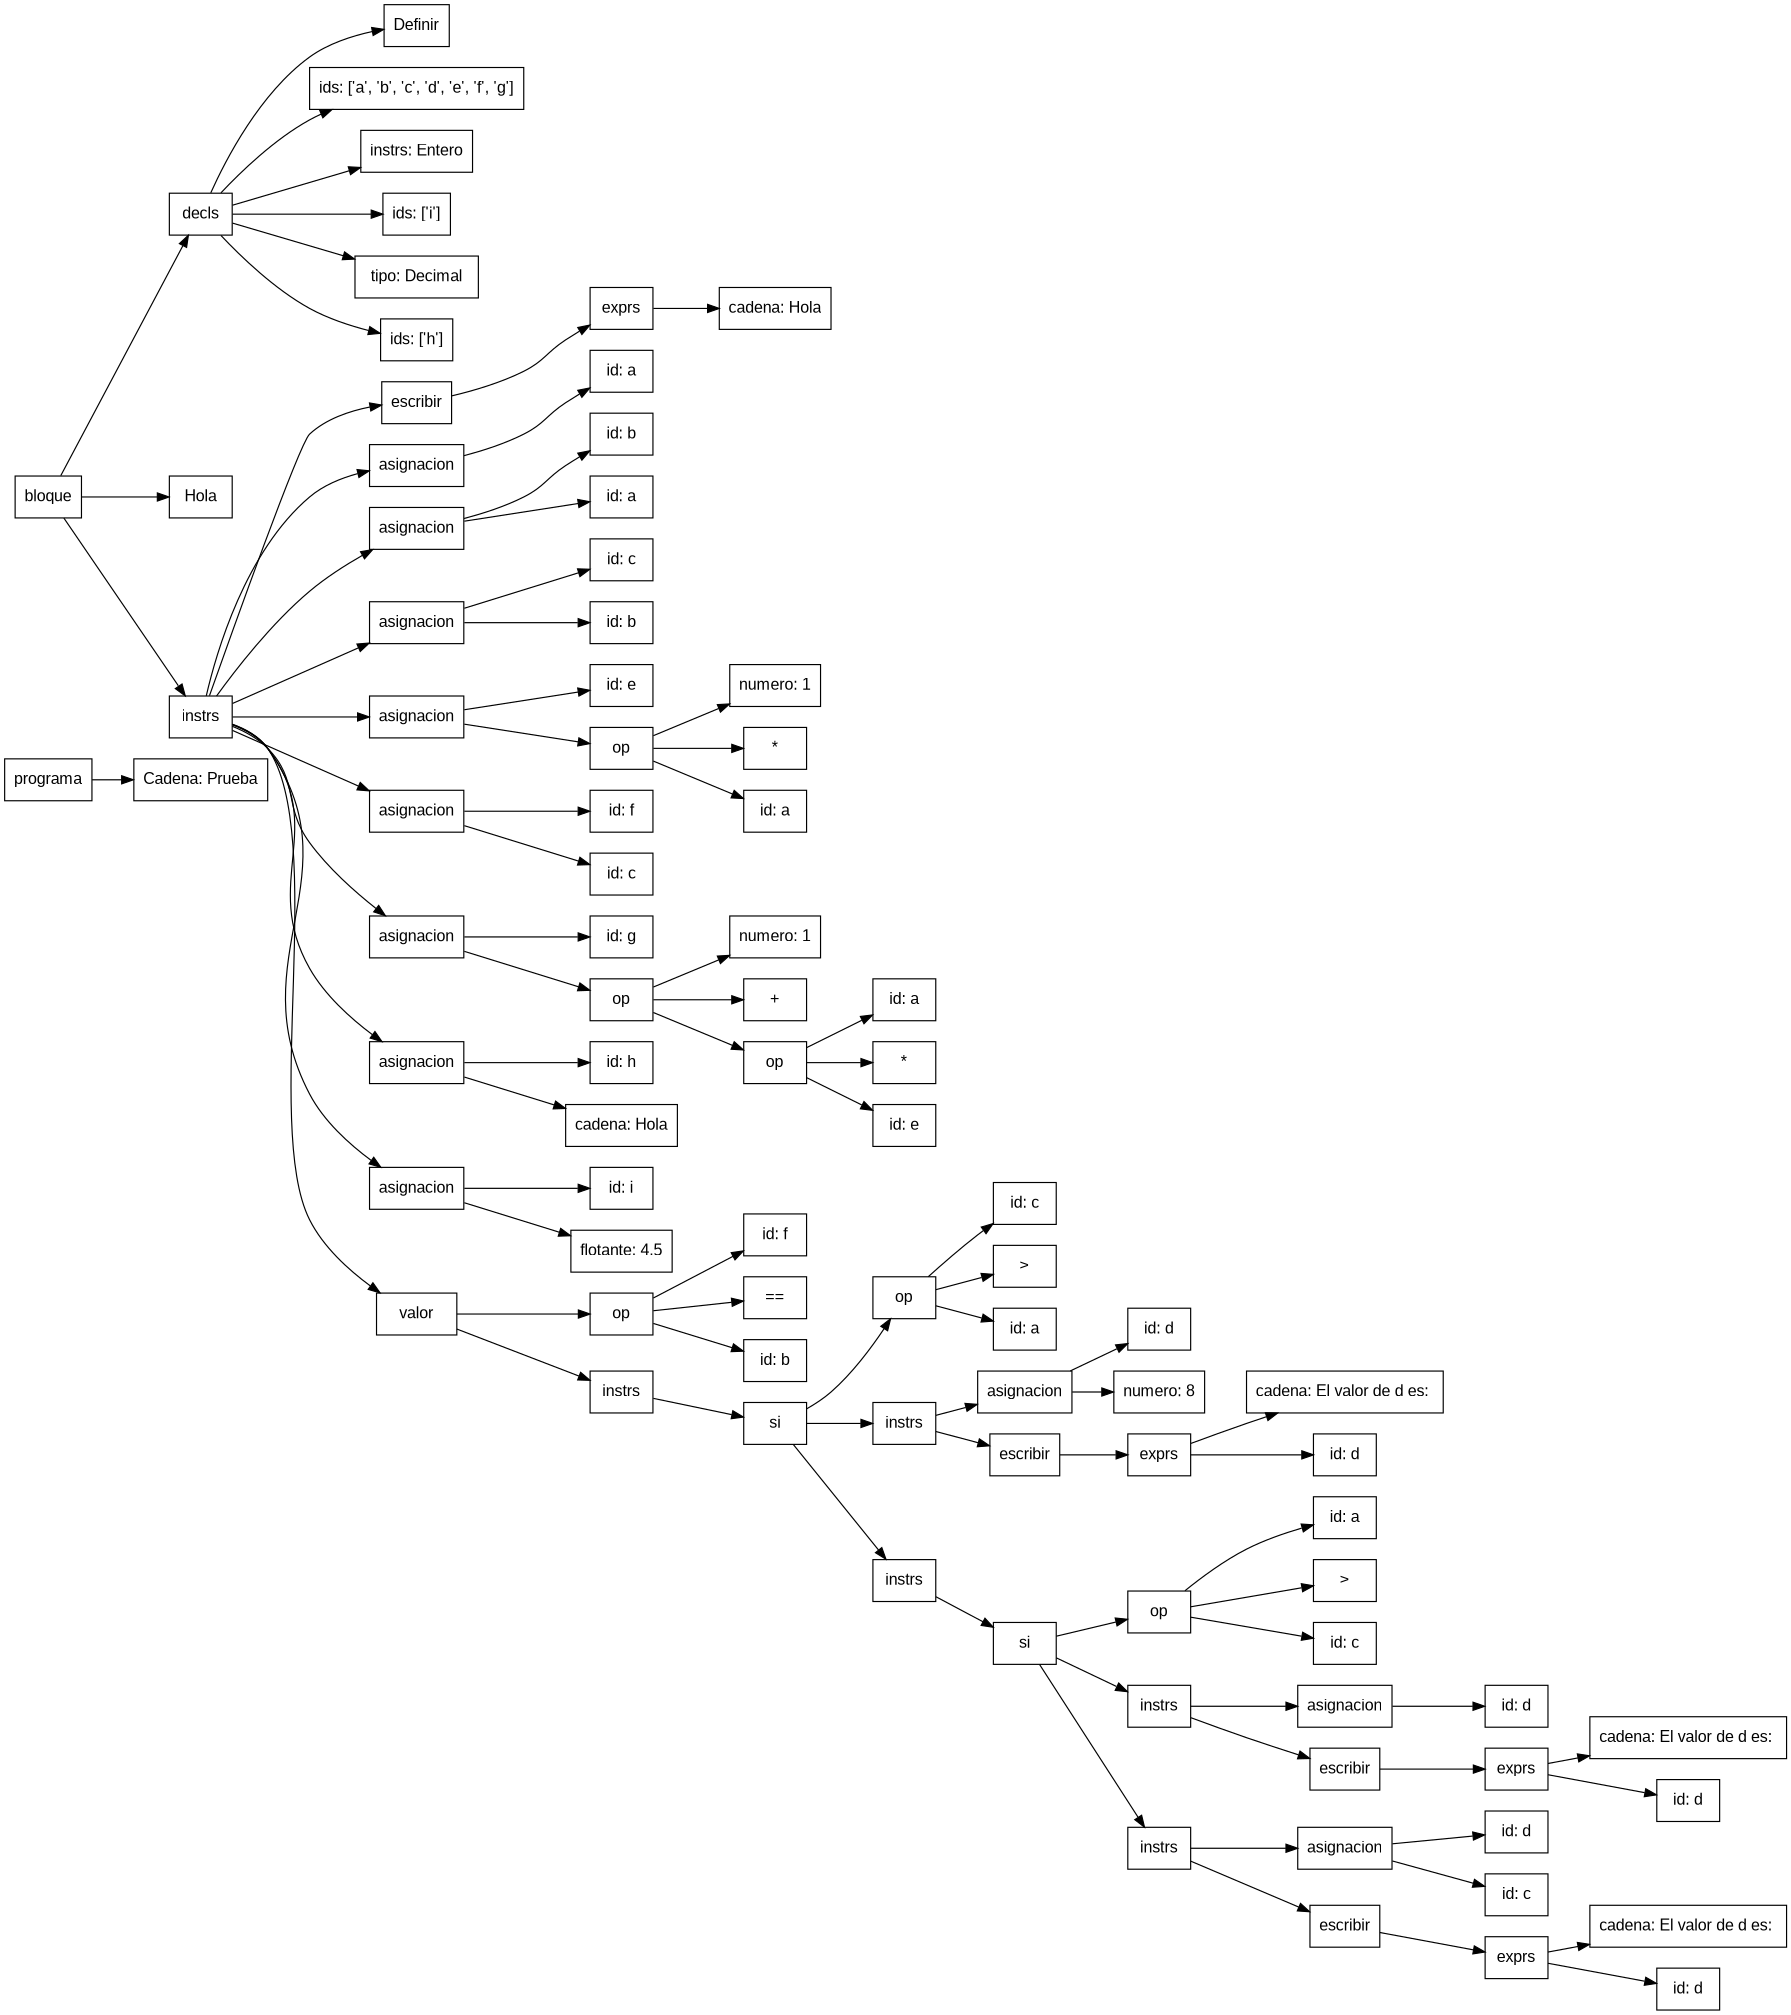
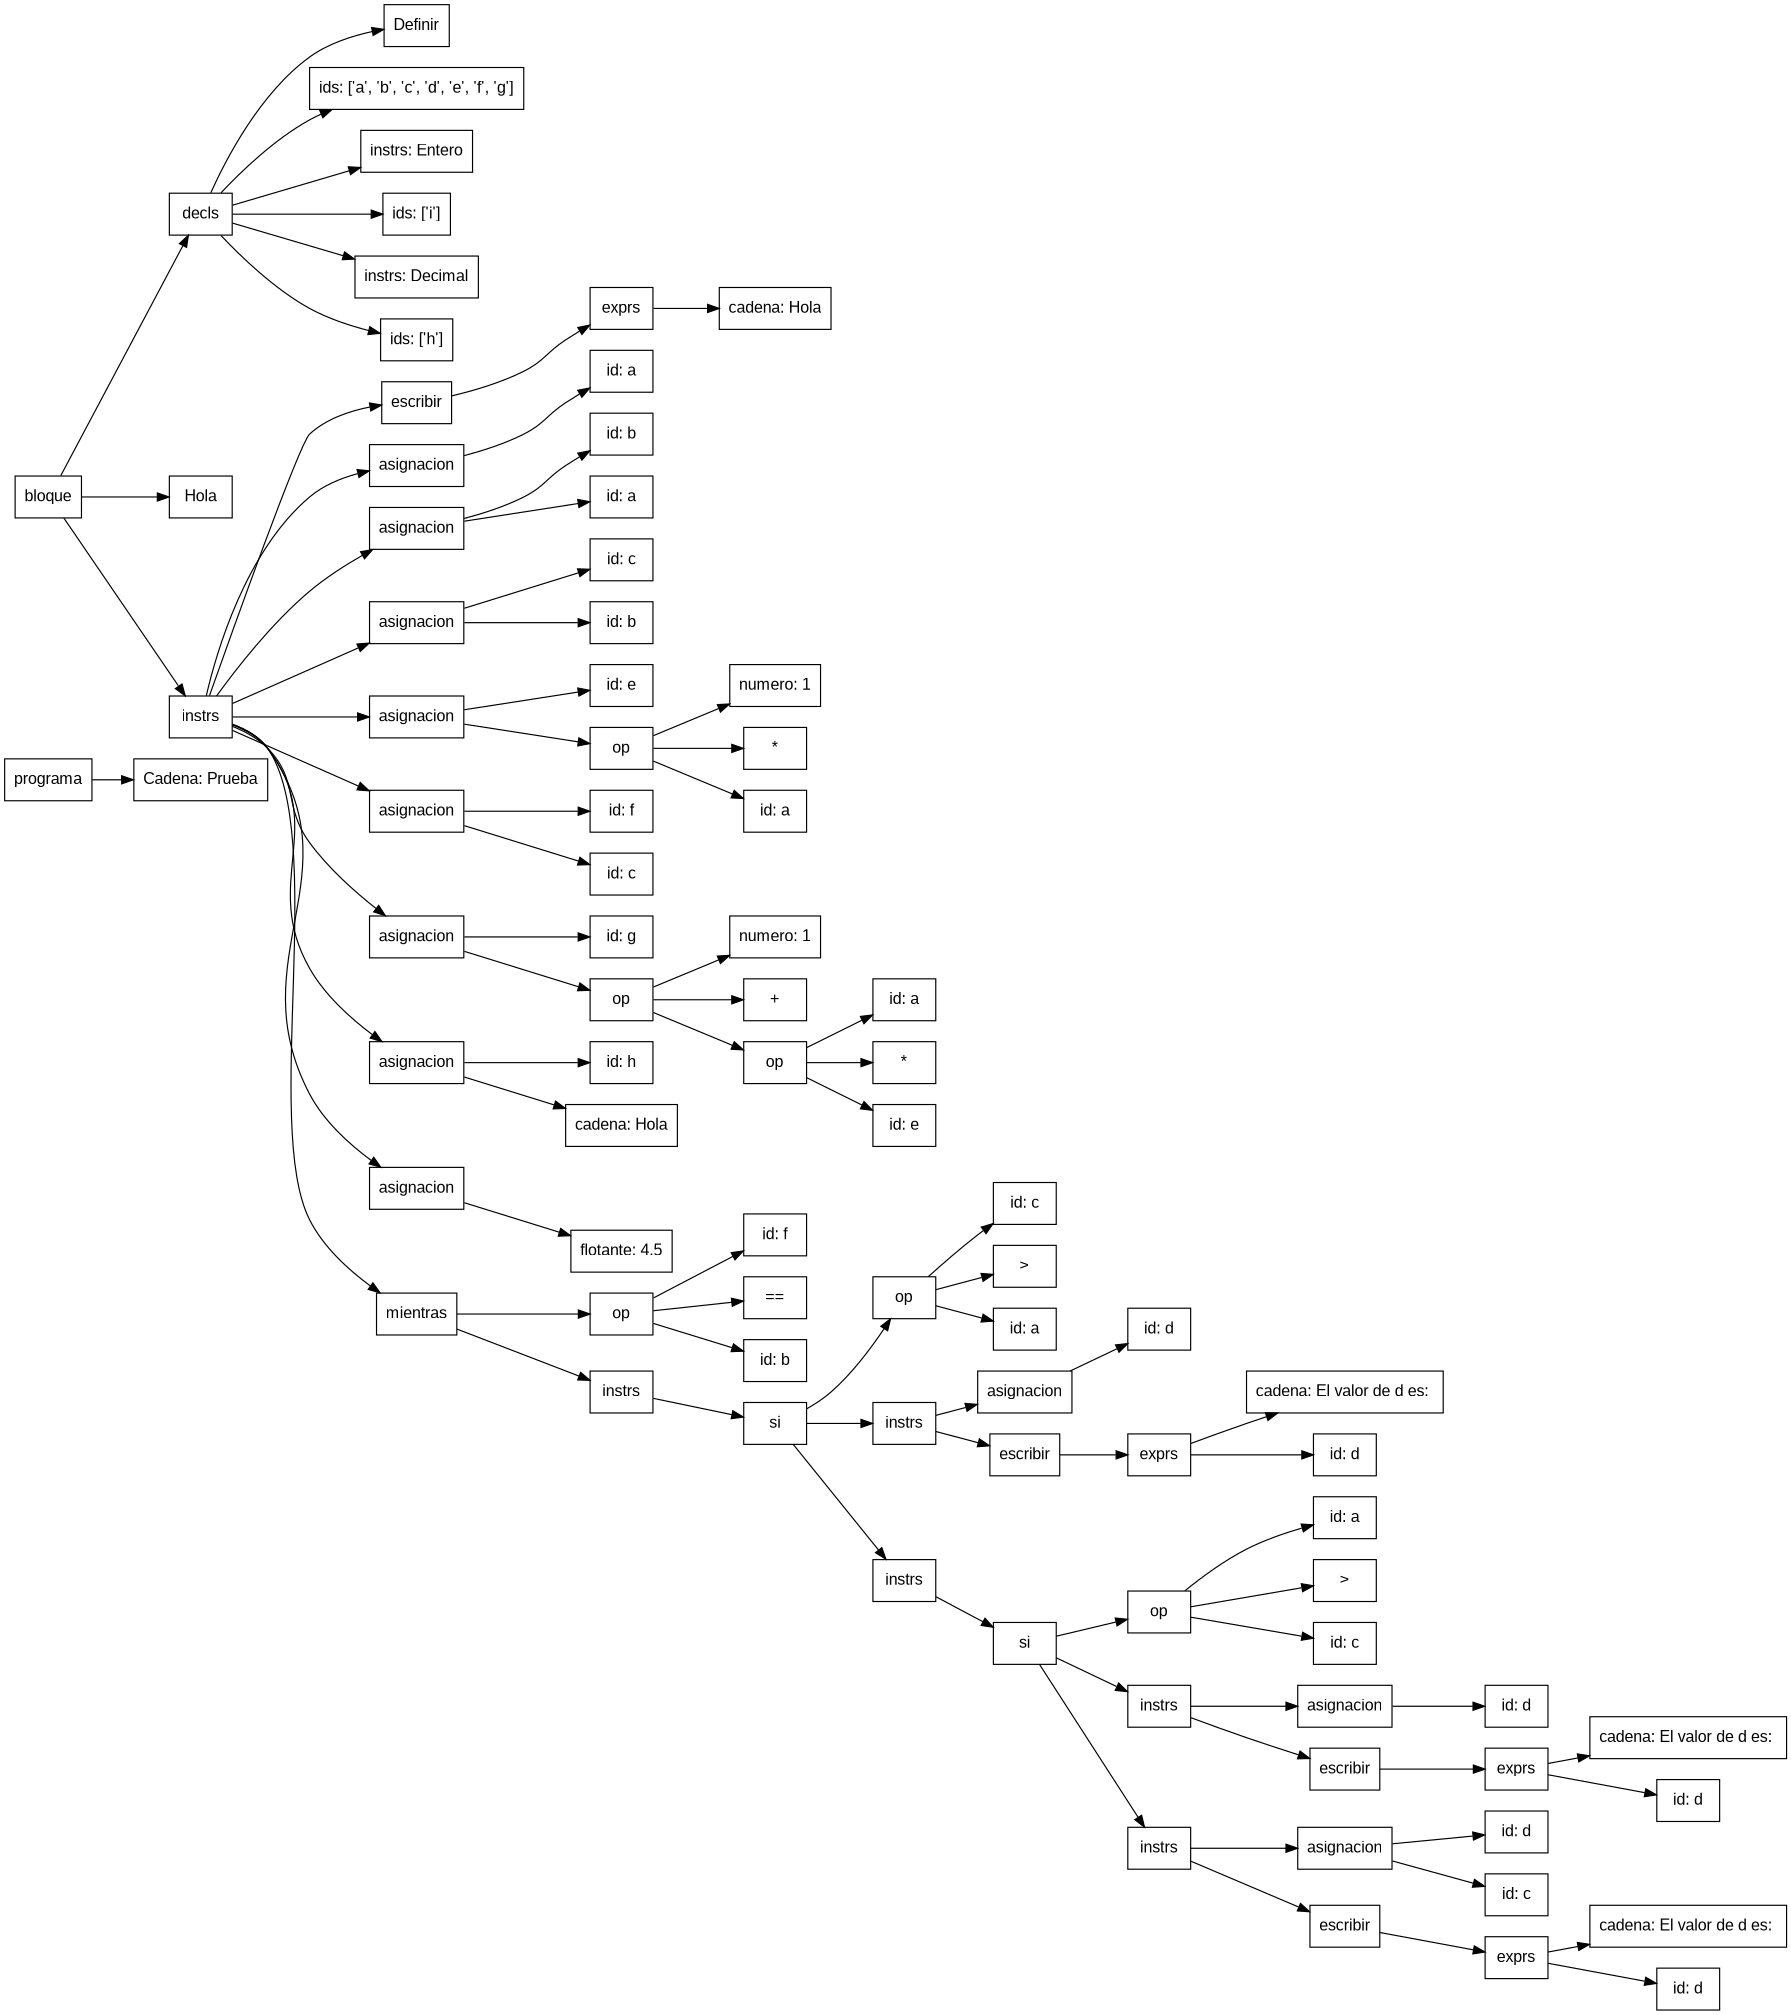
(417, 277) -> (417, 277)
(622, 1188) -> none
(417, 1314) -> (417, 1314)
(1159, 1392) -> none
